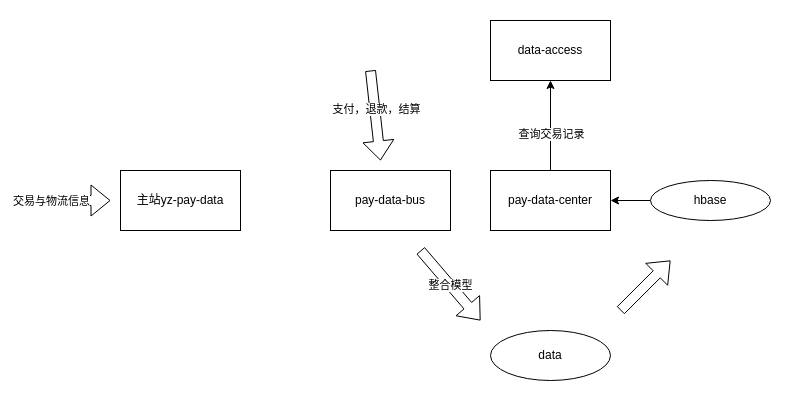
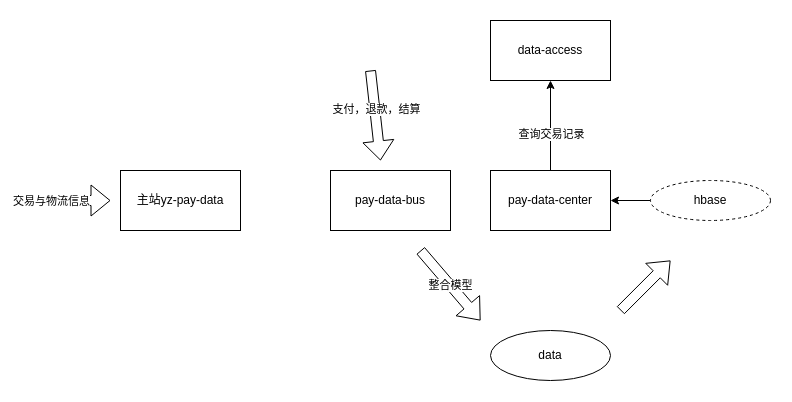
(711, 201) -> (711, 201)
